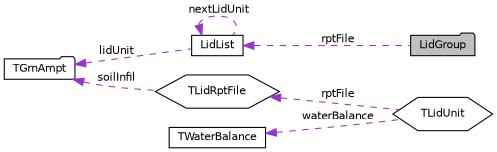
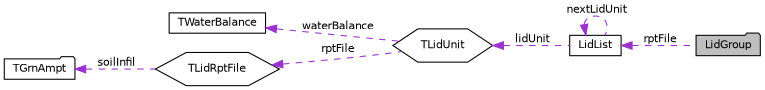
(139, 56) -> (536, 46)
